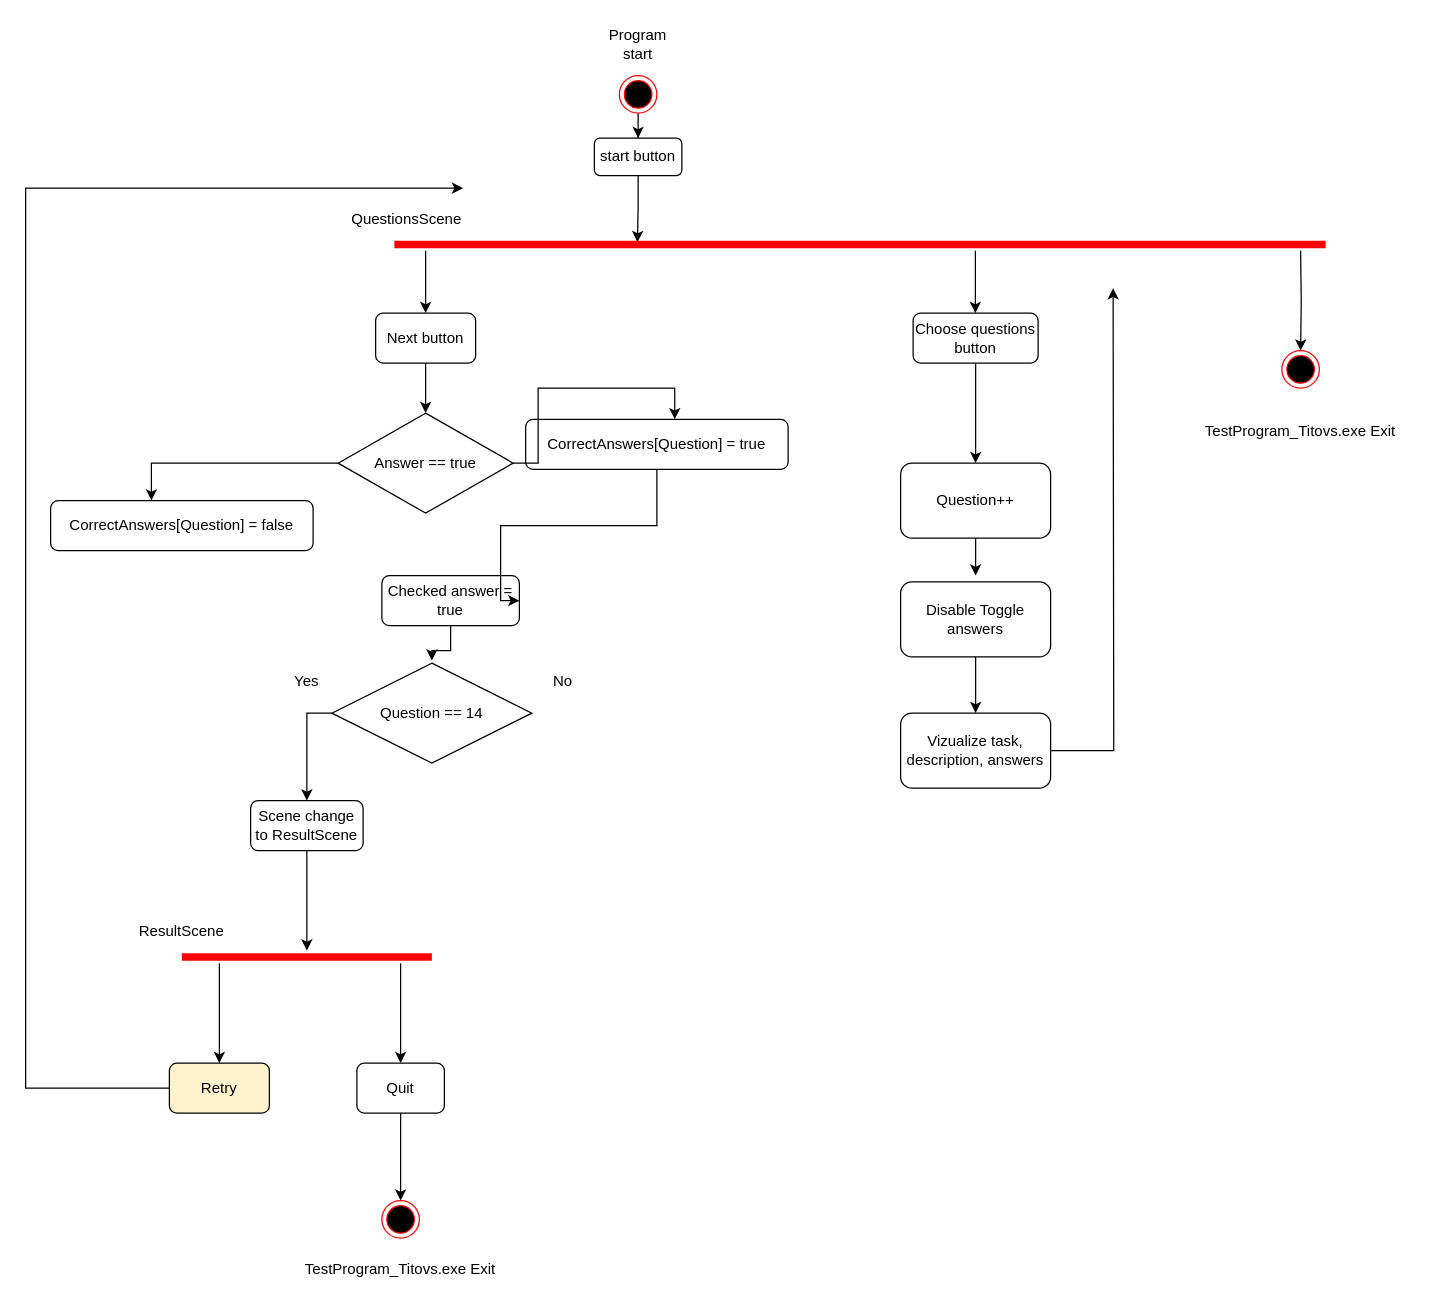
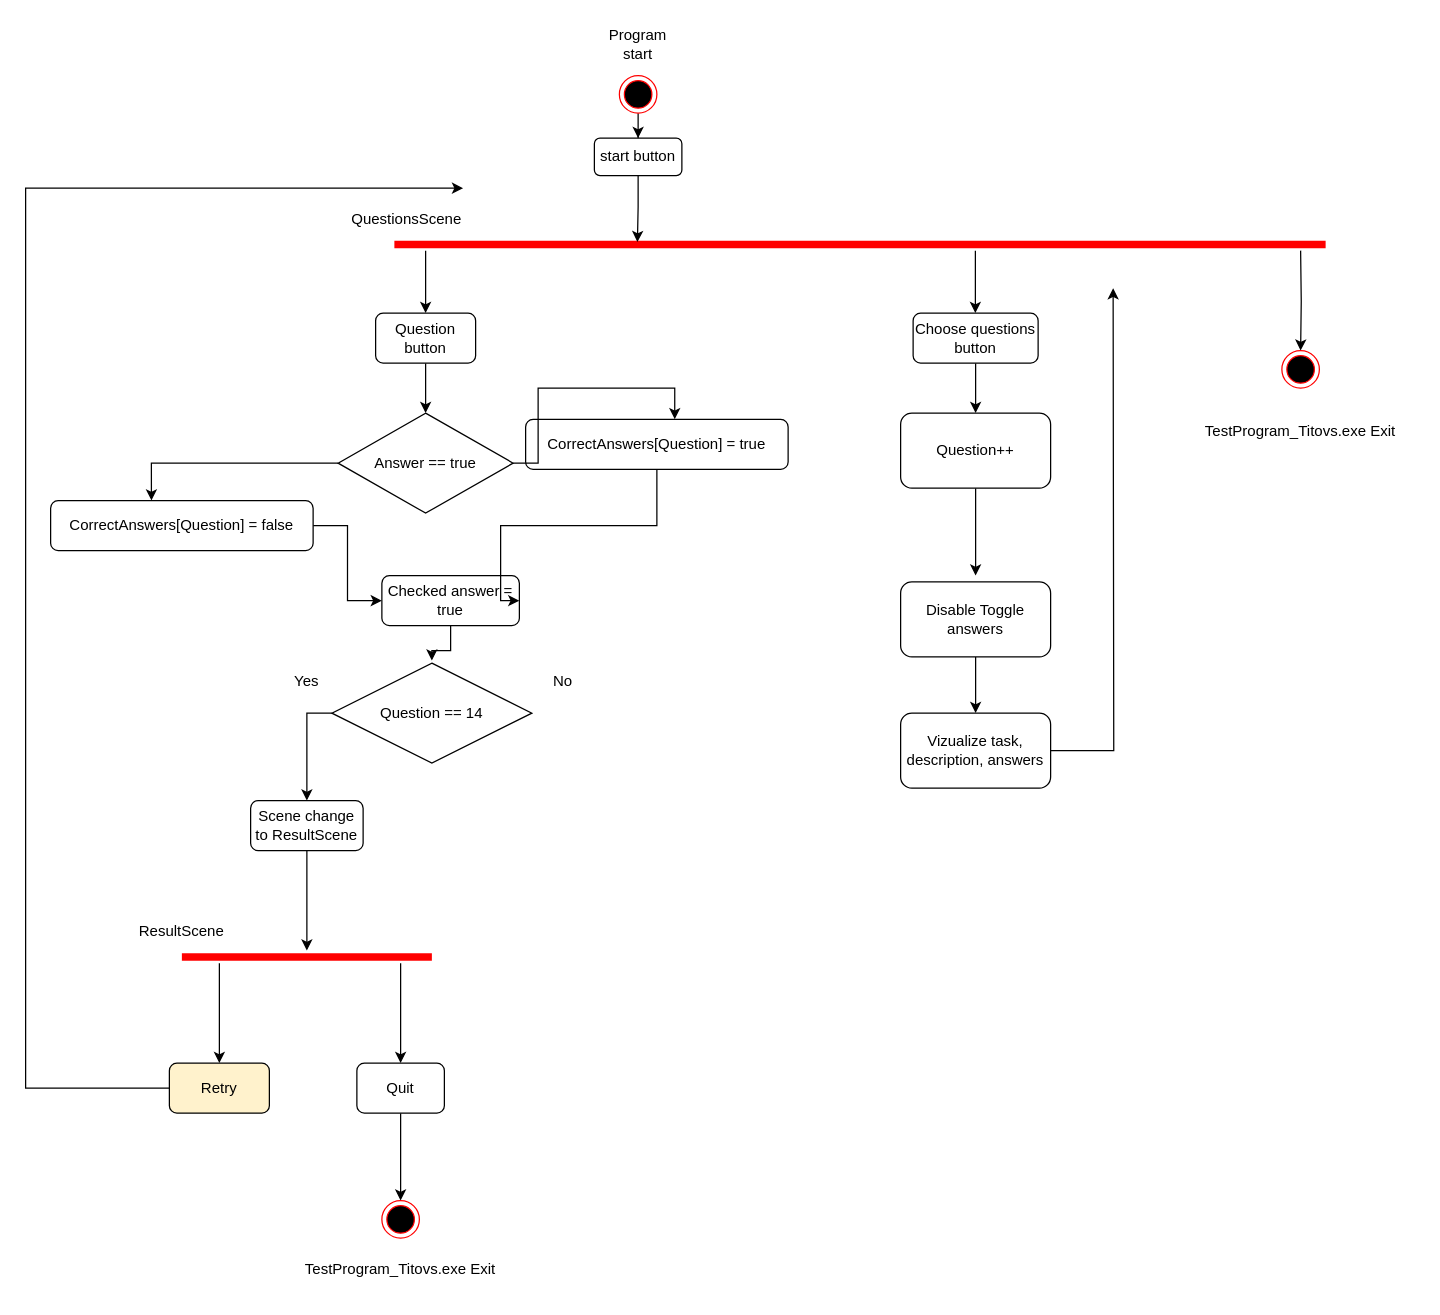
(426, 338) -> (426, 338)
(976, 501) -> (976, 451)
none -> (348, 559)
